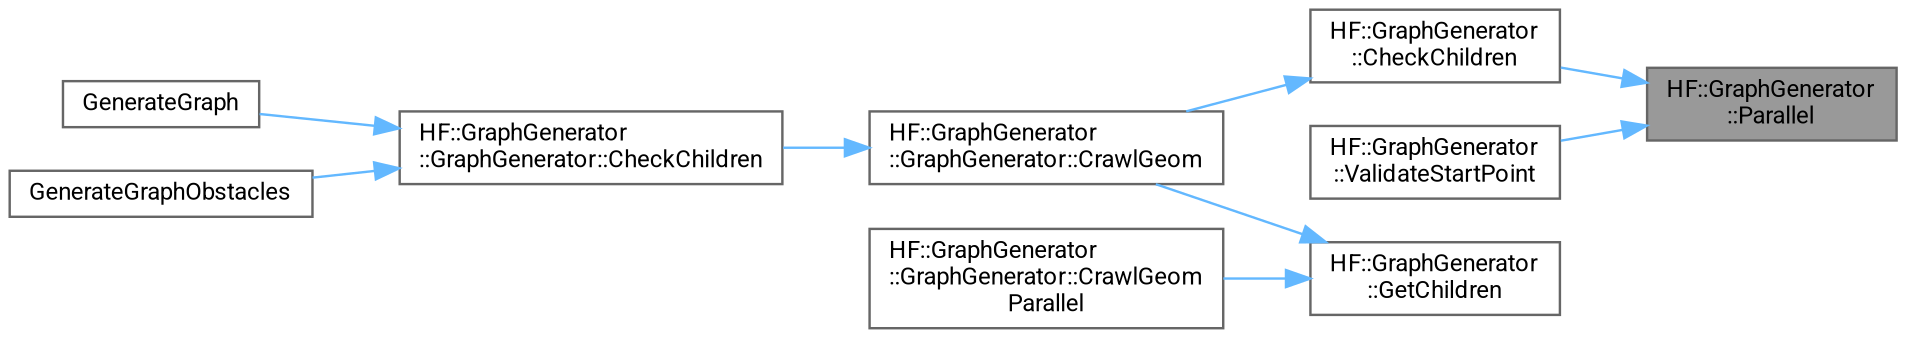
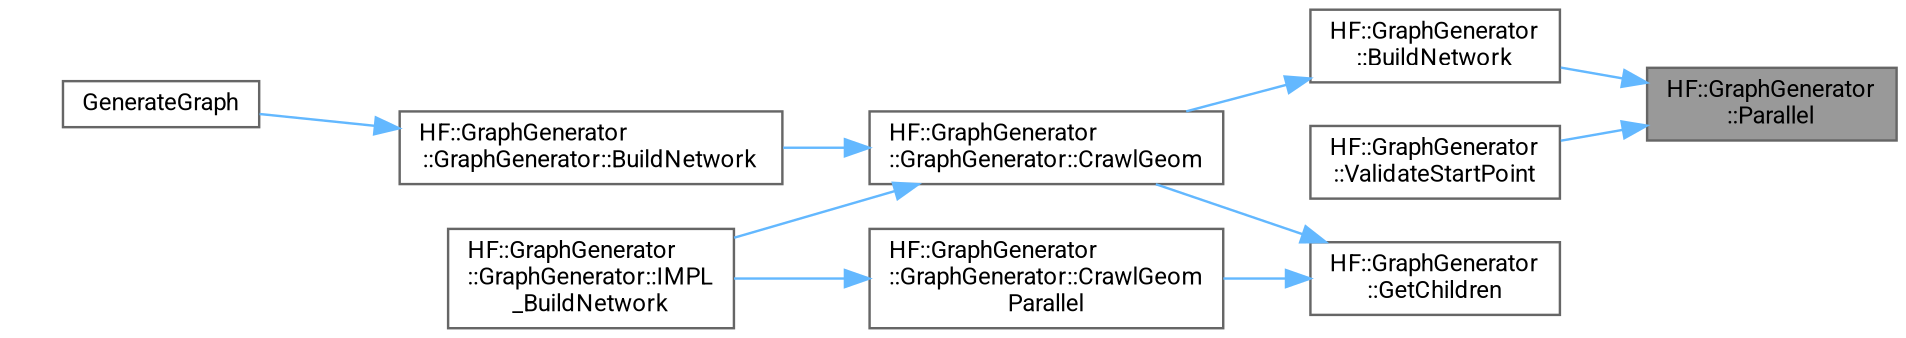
(1435, 46) -> (1435, 46)
(591, 148) -> (591, 148)
(161, 194) -> none
none -> (591, 279)
